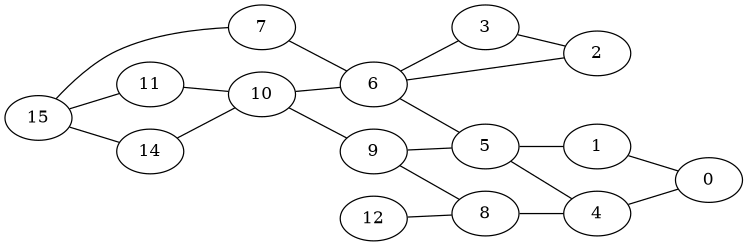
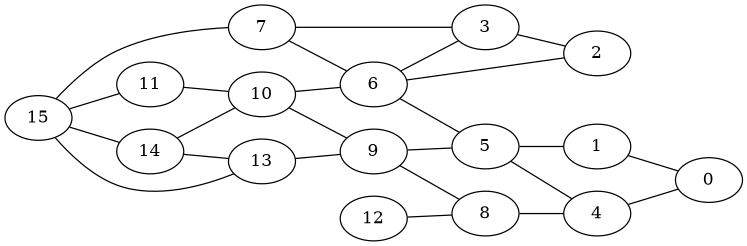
none -> (374, 27)
none -> (262, 161)
